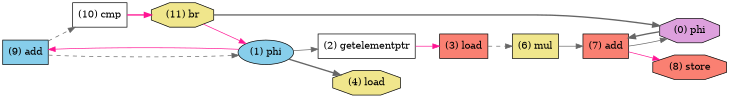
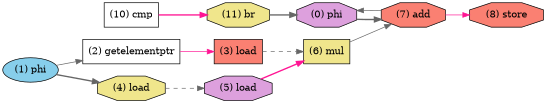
(222, 32) -> none
(606, 46) -> (413, 15)
(25, 52) -> none
none -> (238, 88)
